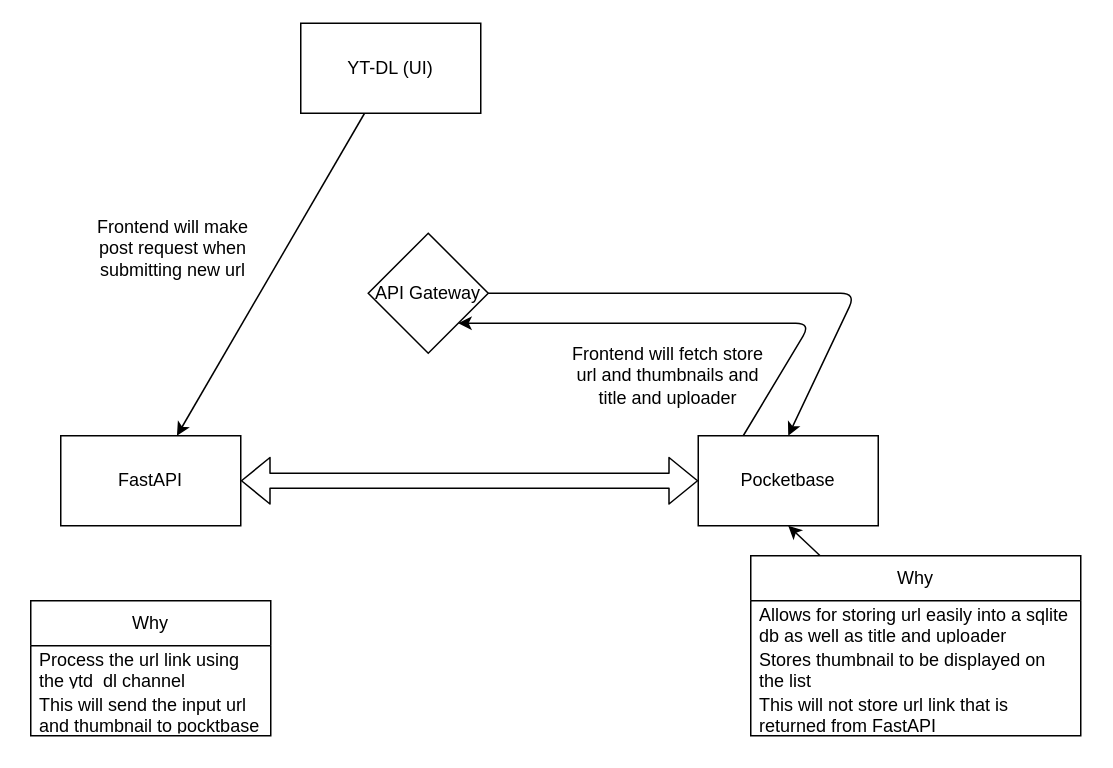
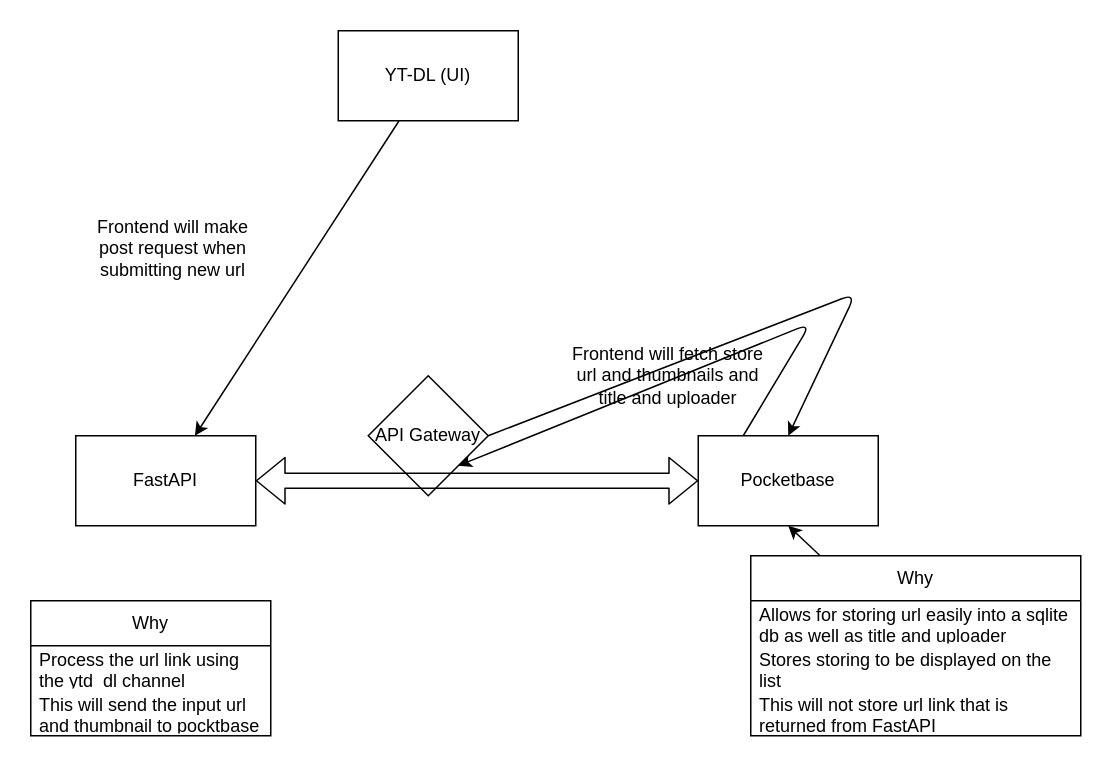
(391, 68) -> (428, 76)
(428, 293) -> (428, 436)
(151, 481) -> (166, 481)
(917, 668) -> (917, 668)
